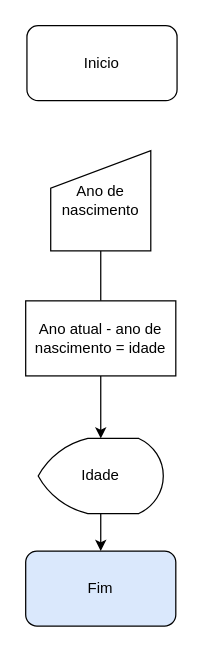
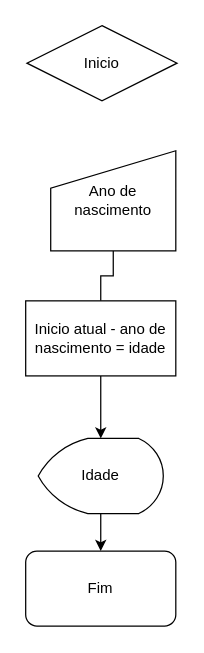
(102, 63) -> (102, 63)
(101, 201) -> (113, 201)
(101, 338) -> (101, 338)
(101, 588) -> (101, 588)
